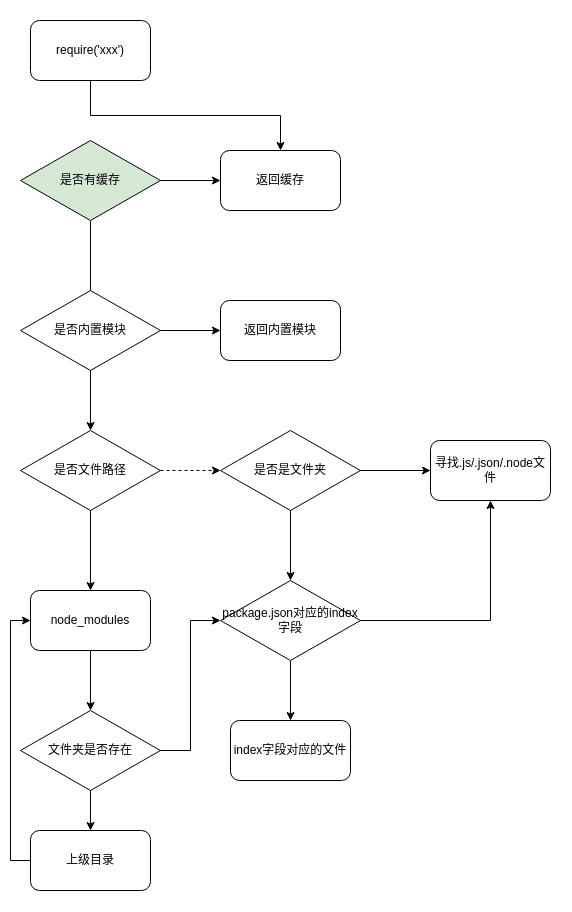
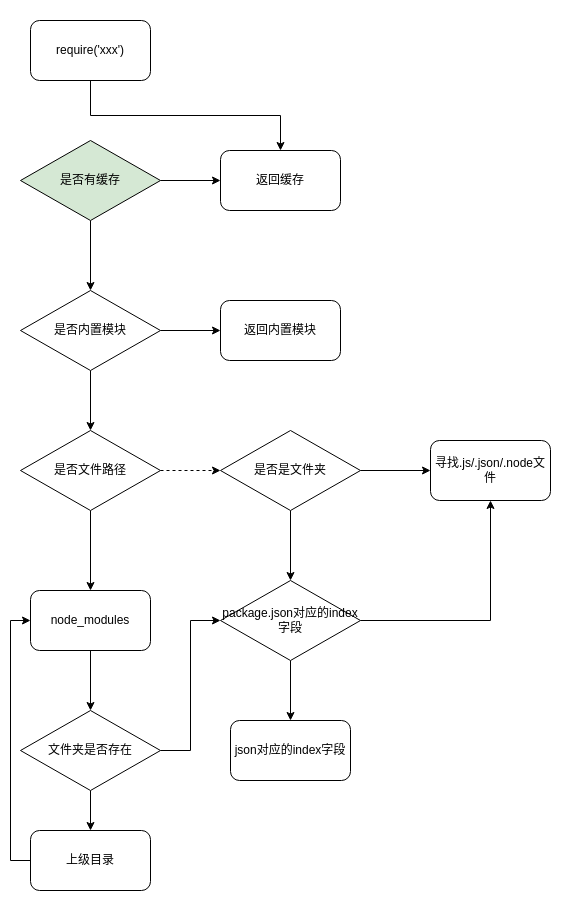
(91, 285) -> (91, 282)
(291, 751) -> (291, 751)
